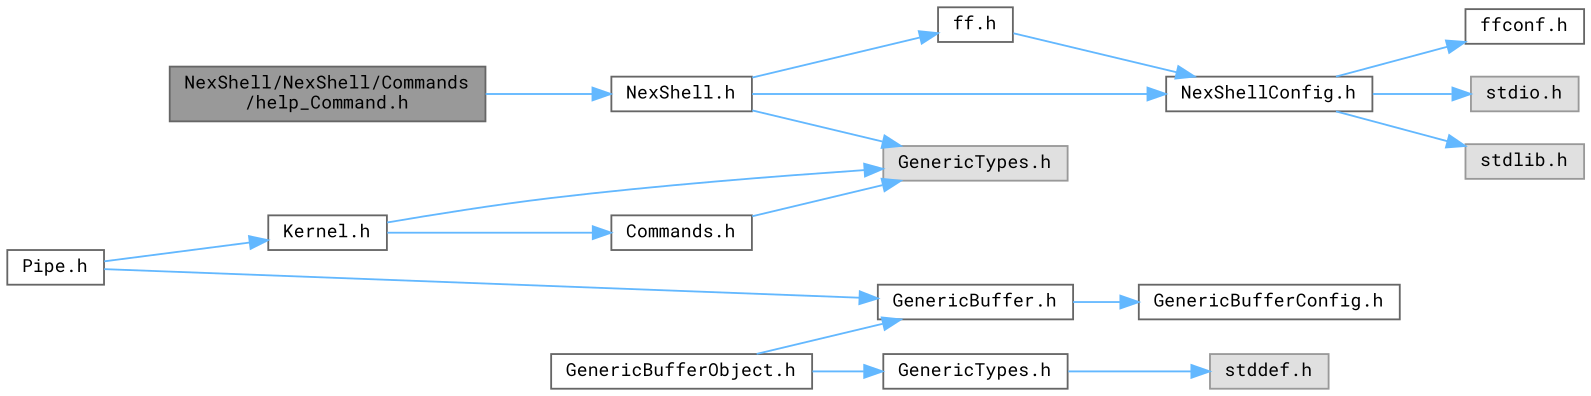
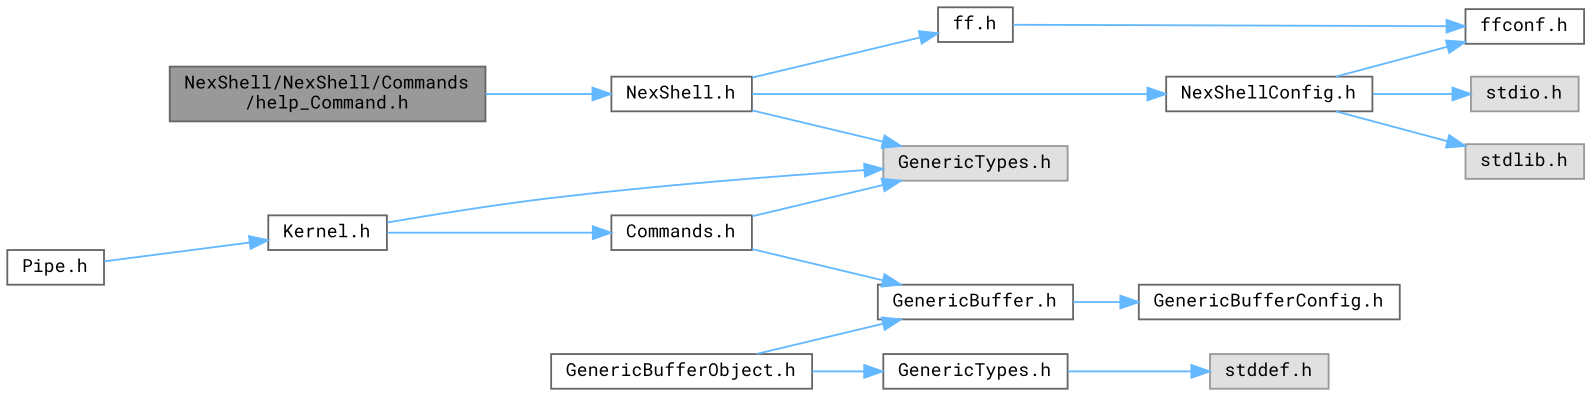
(1095, 53) -> (1229, 25)
(482, 283) -> (817, 265)
